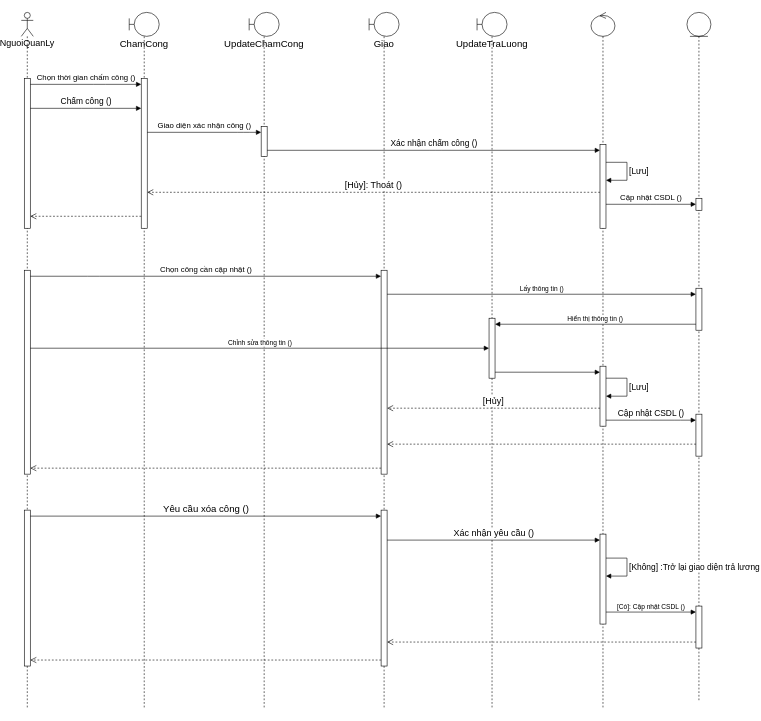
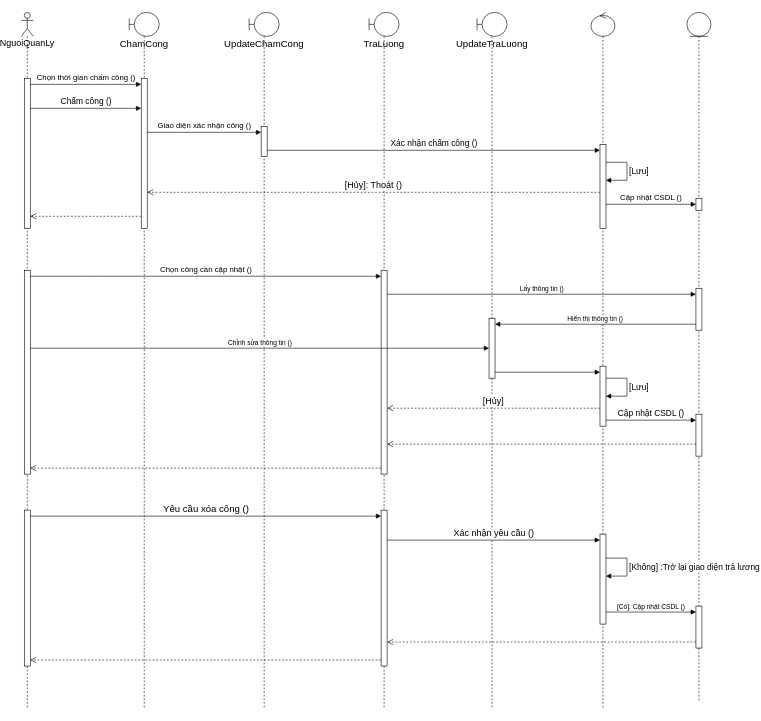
(384, 42) -> (384, 47)
